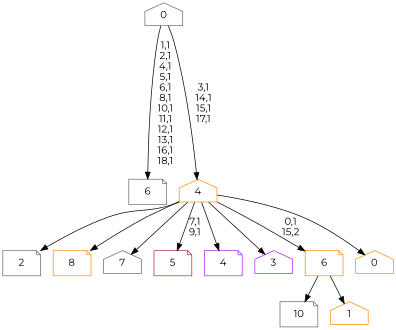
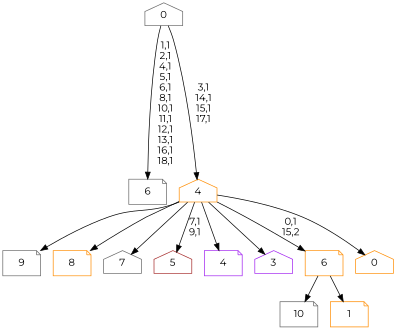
(22, 263) -> (22, 263)
(173, 263) -> (173, 263)
(349, 314) -> (349, 314)
